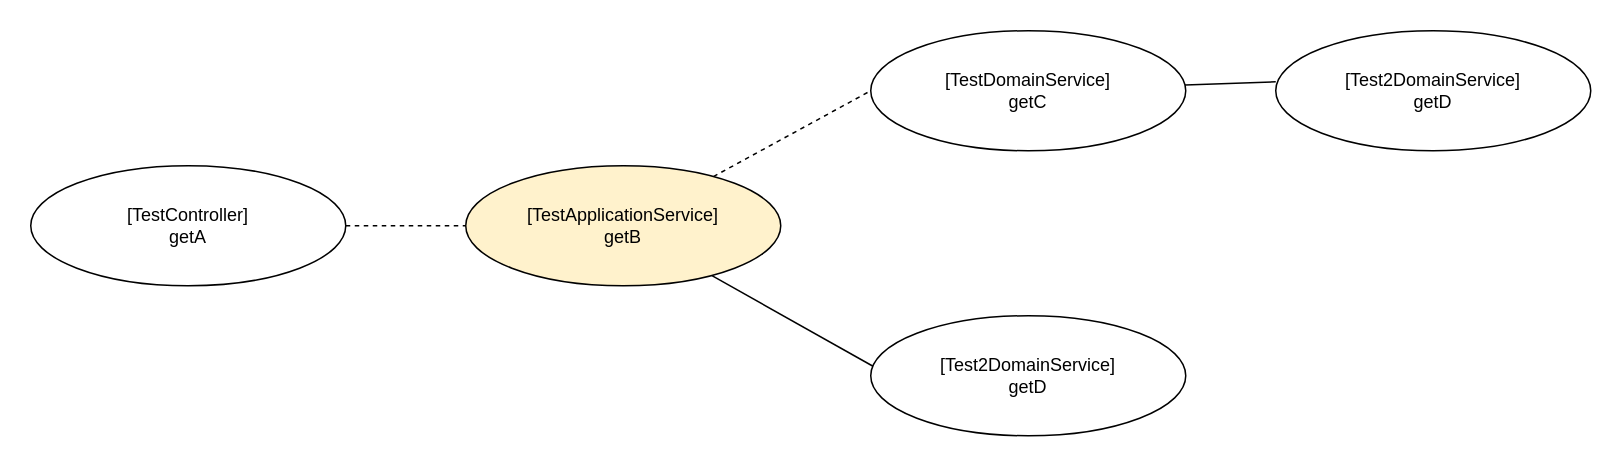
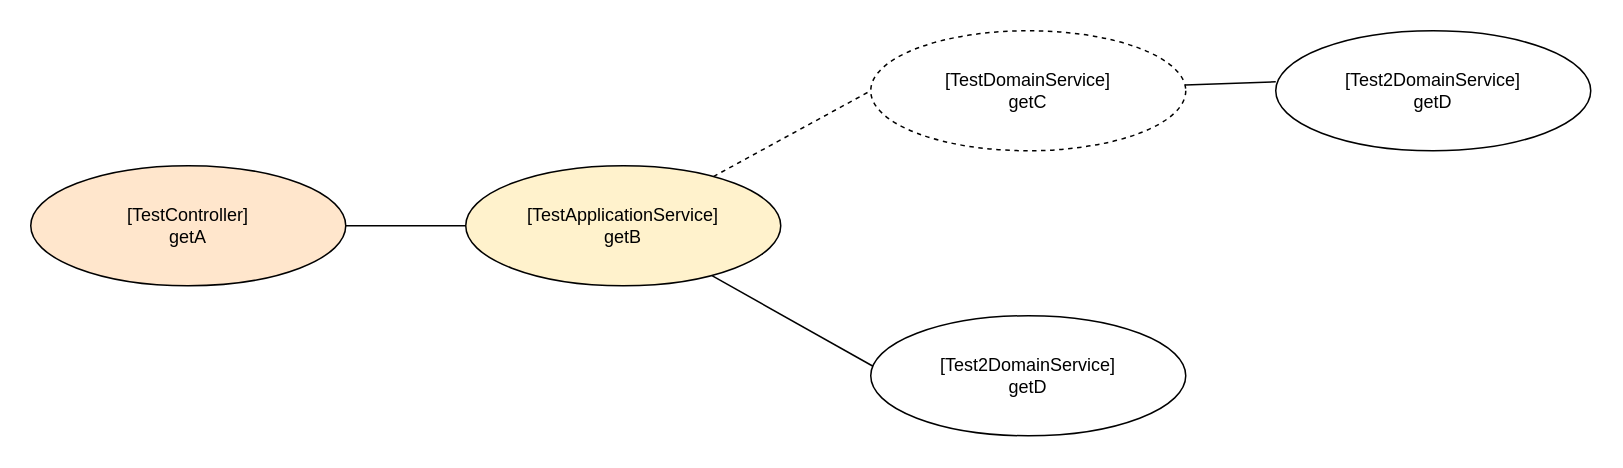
(1028, 91) -> (1028, 91)
(188, 226) -> (188, 226)
(406, 226) -> (406, 226)
